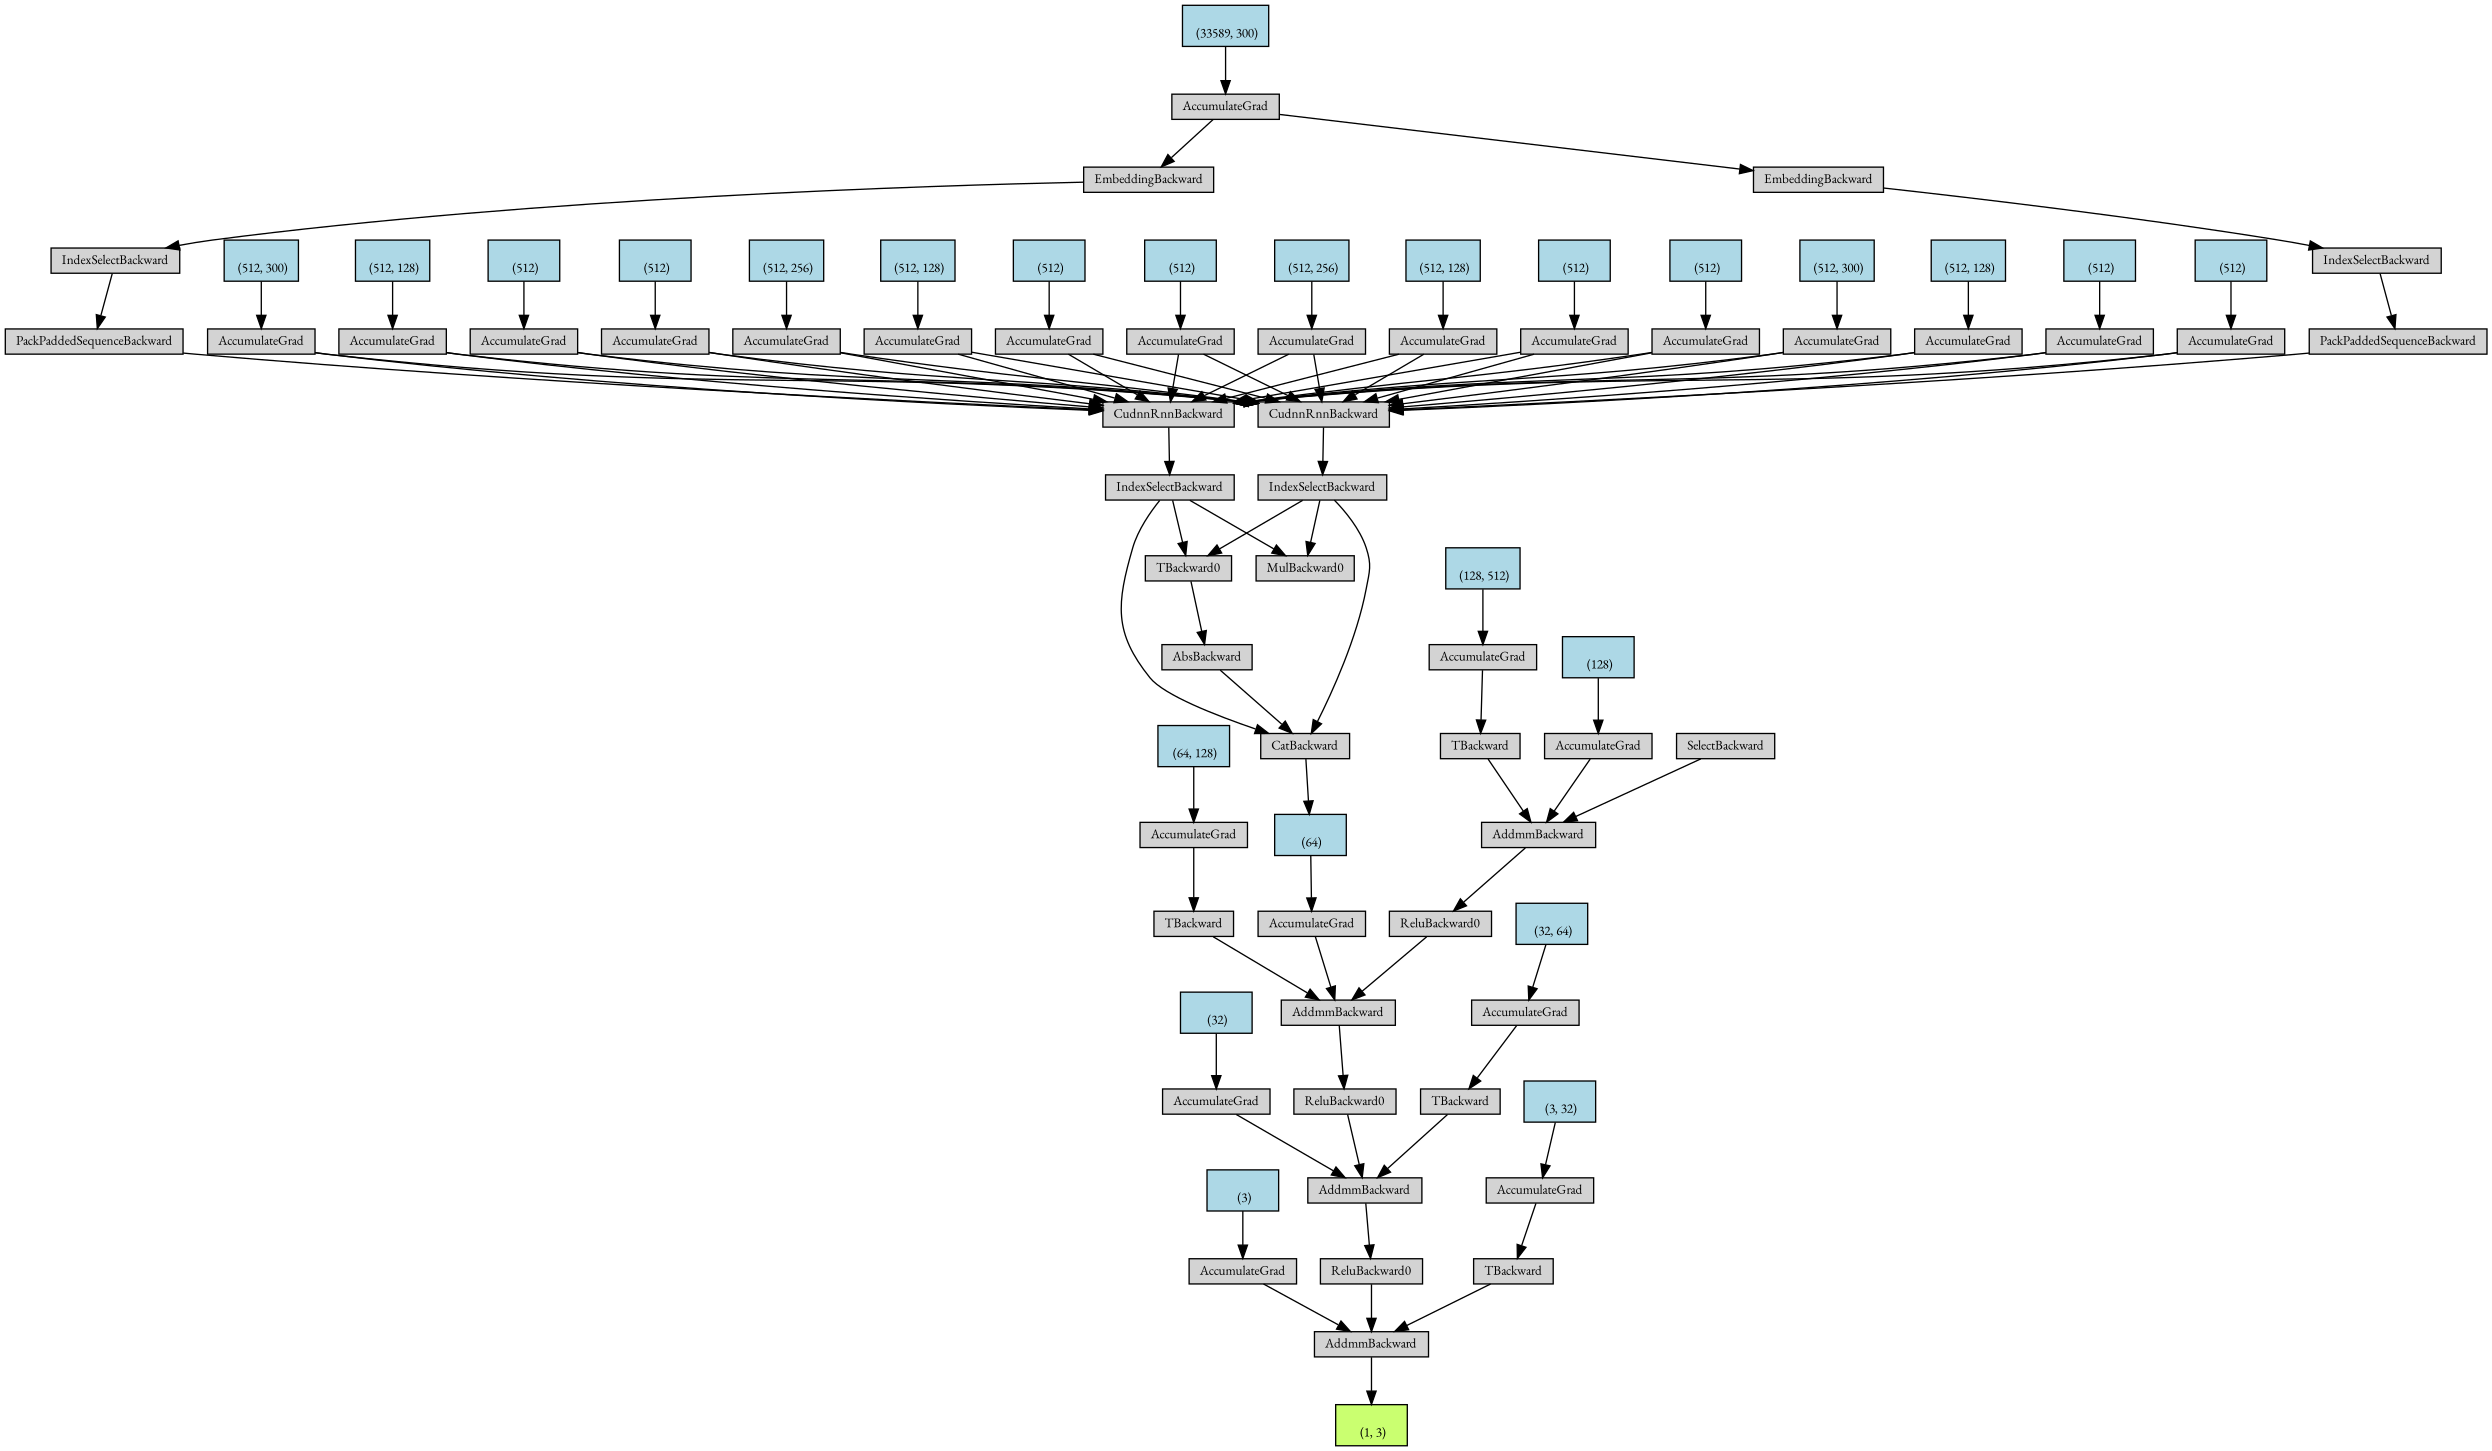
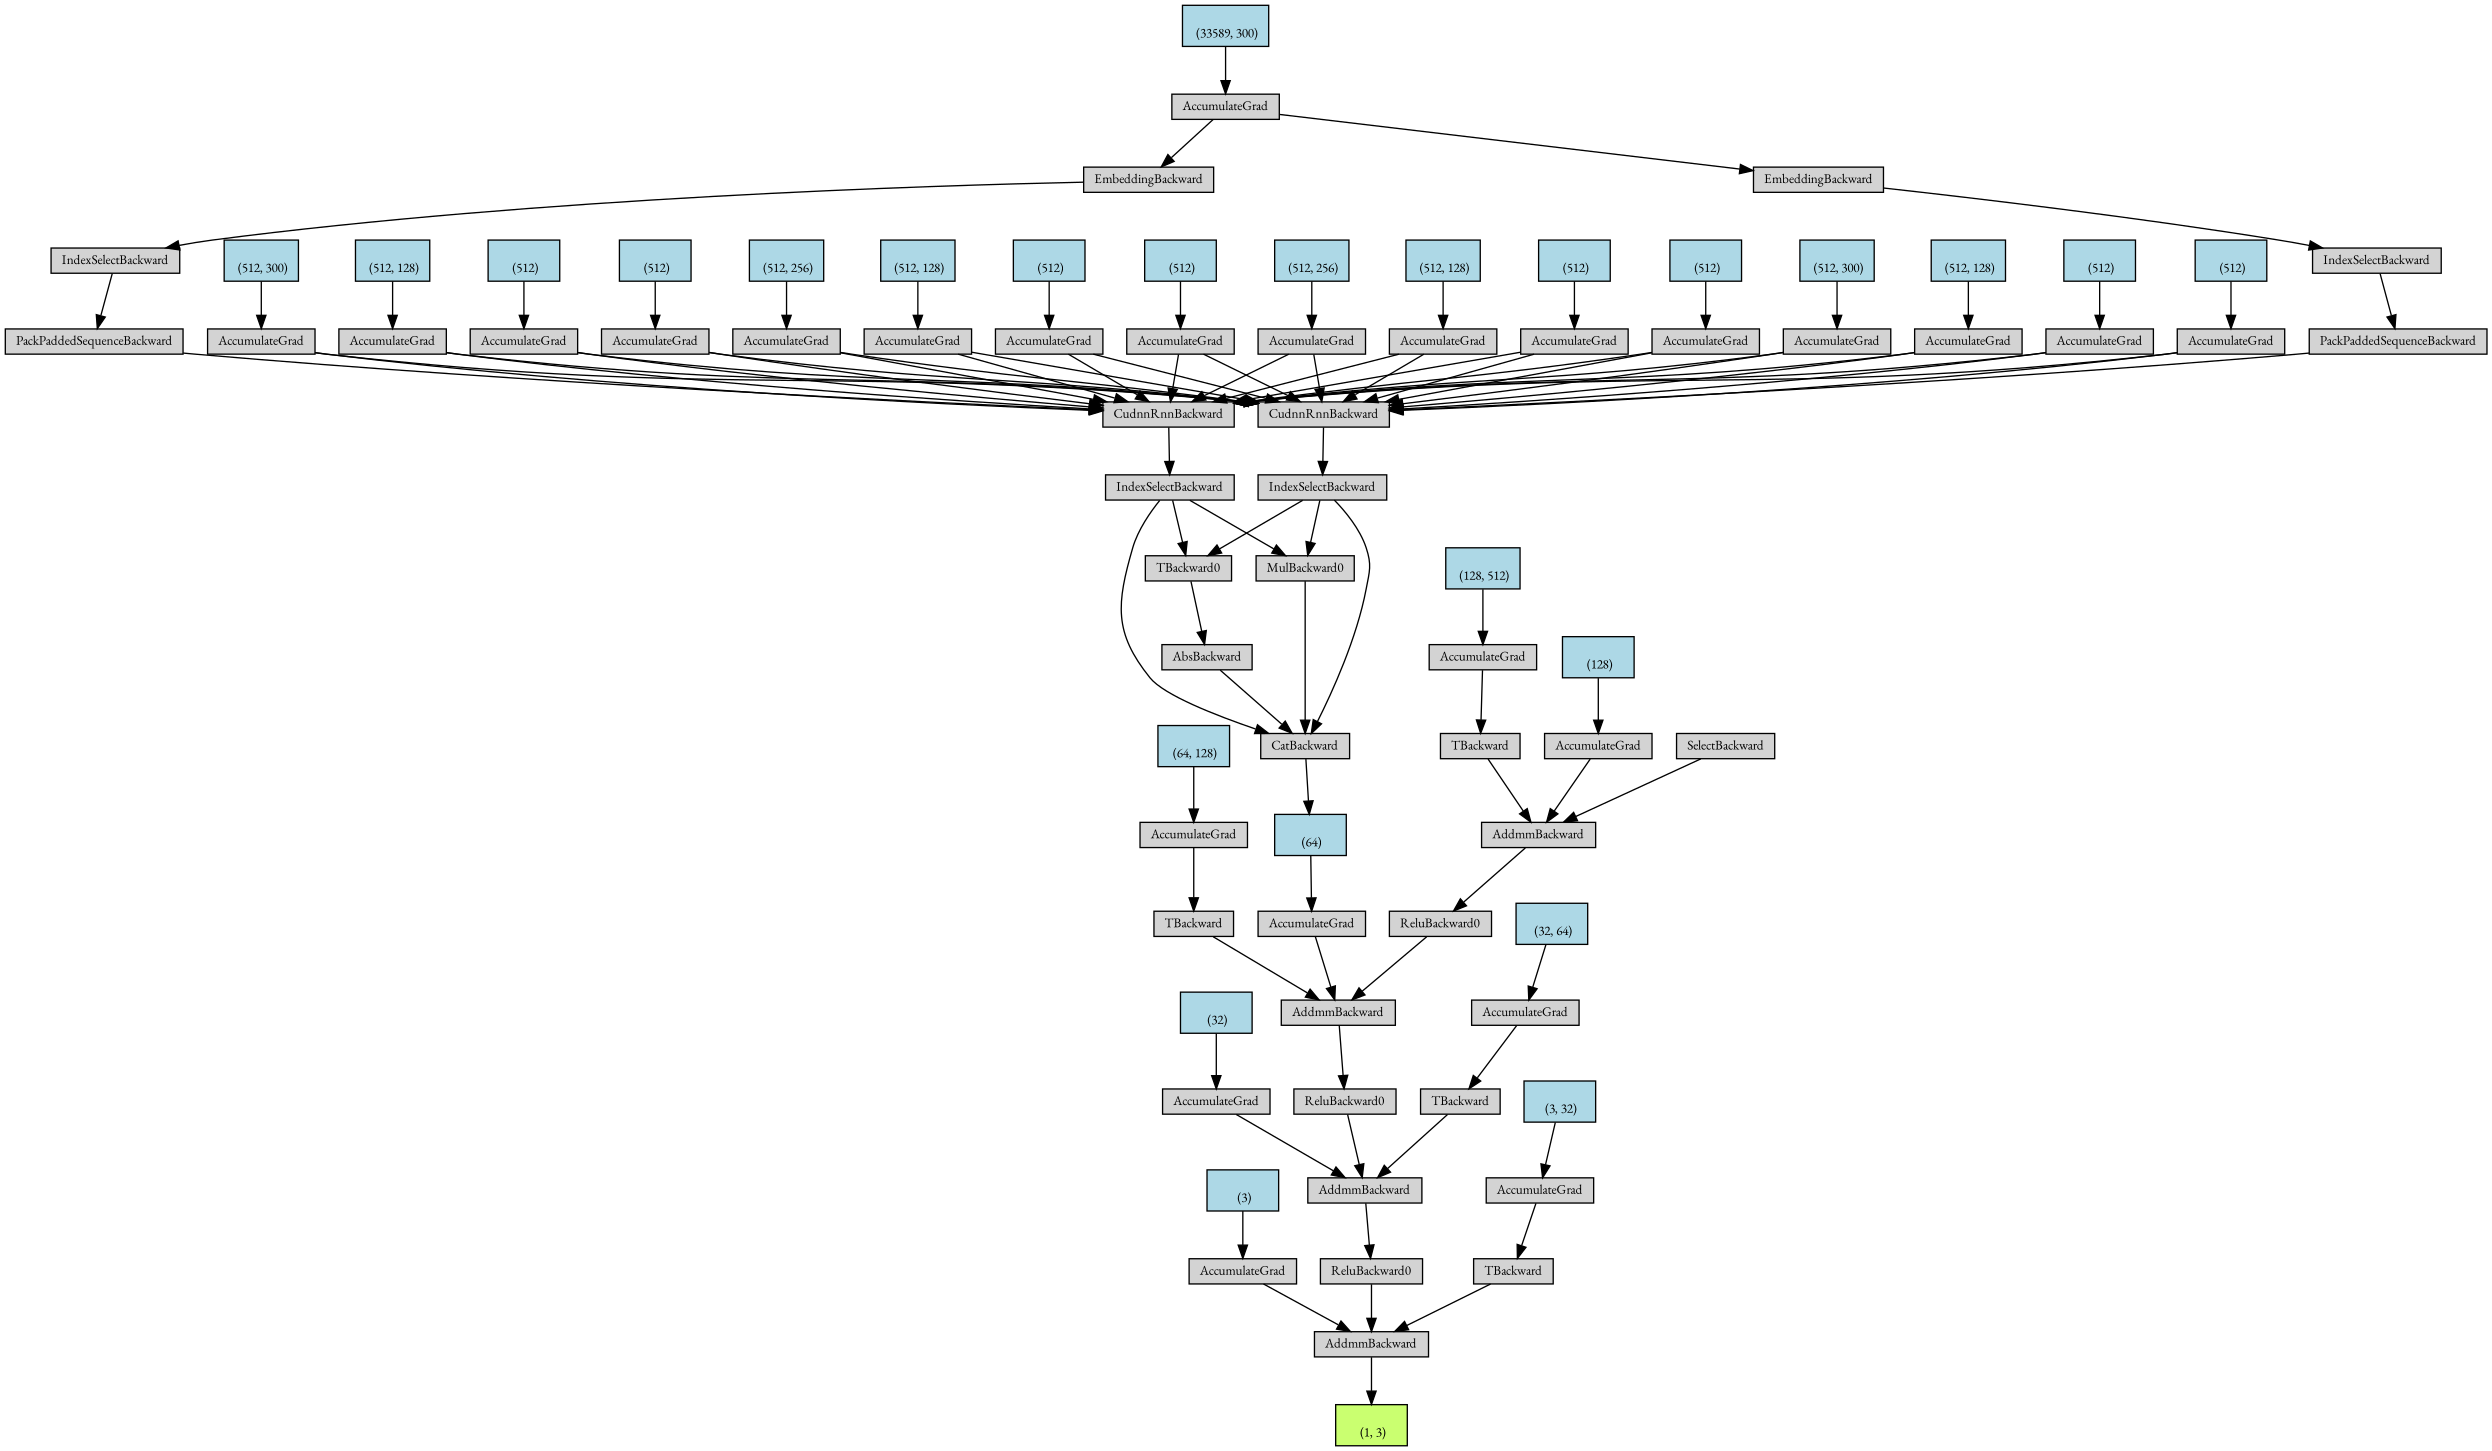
none -> (1305, 651)
